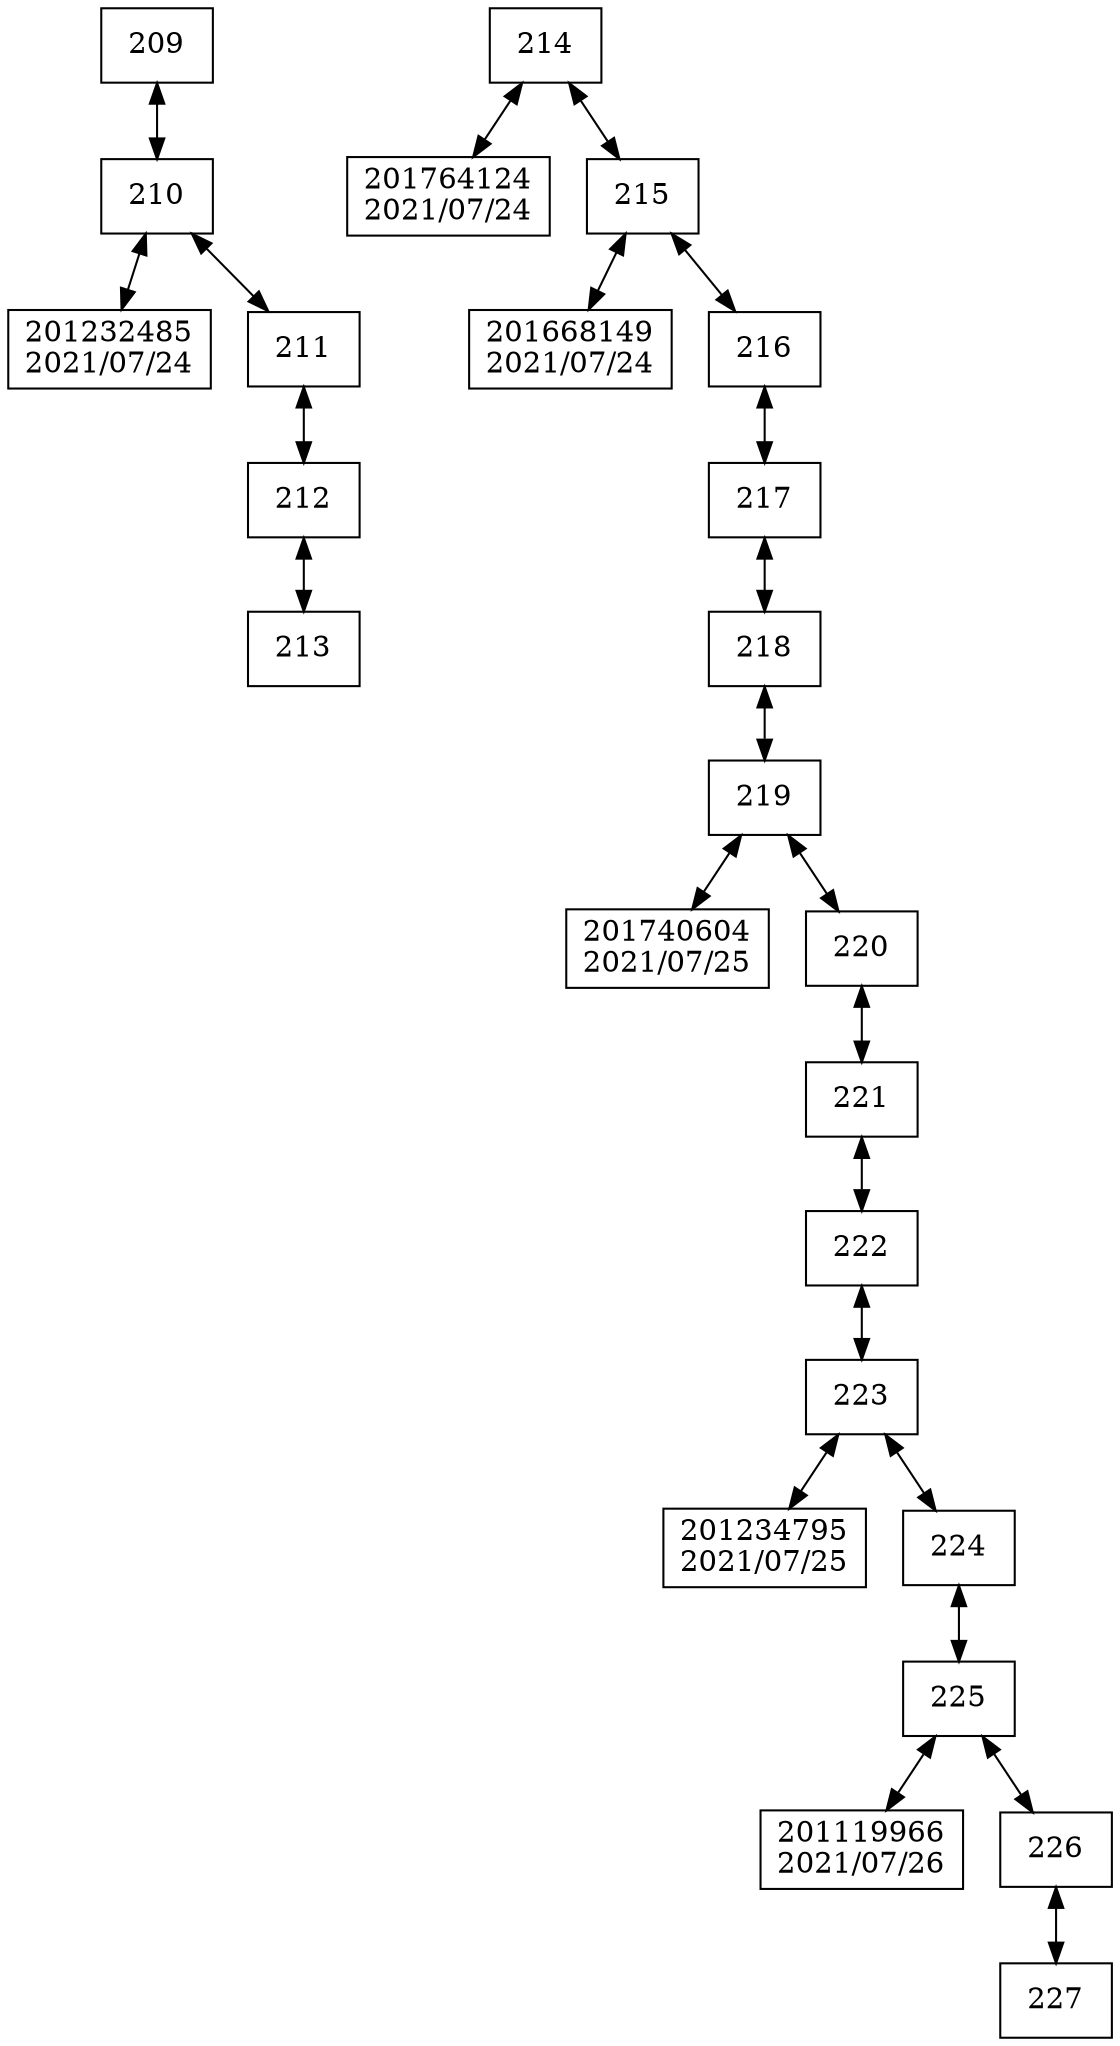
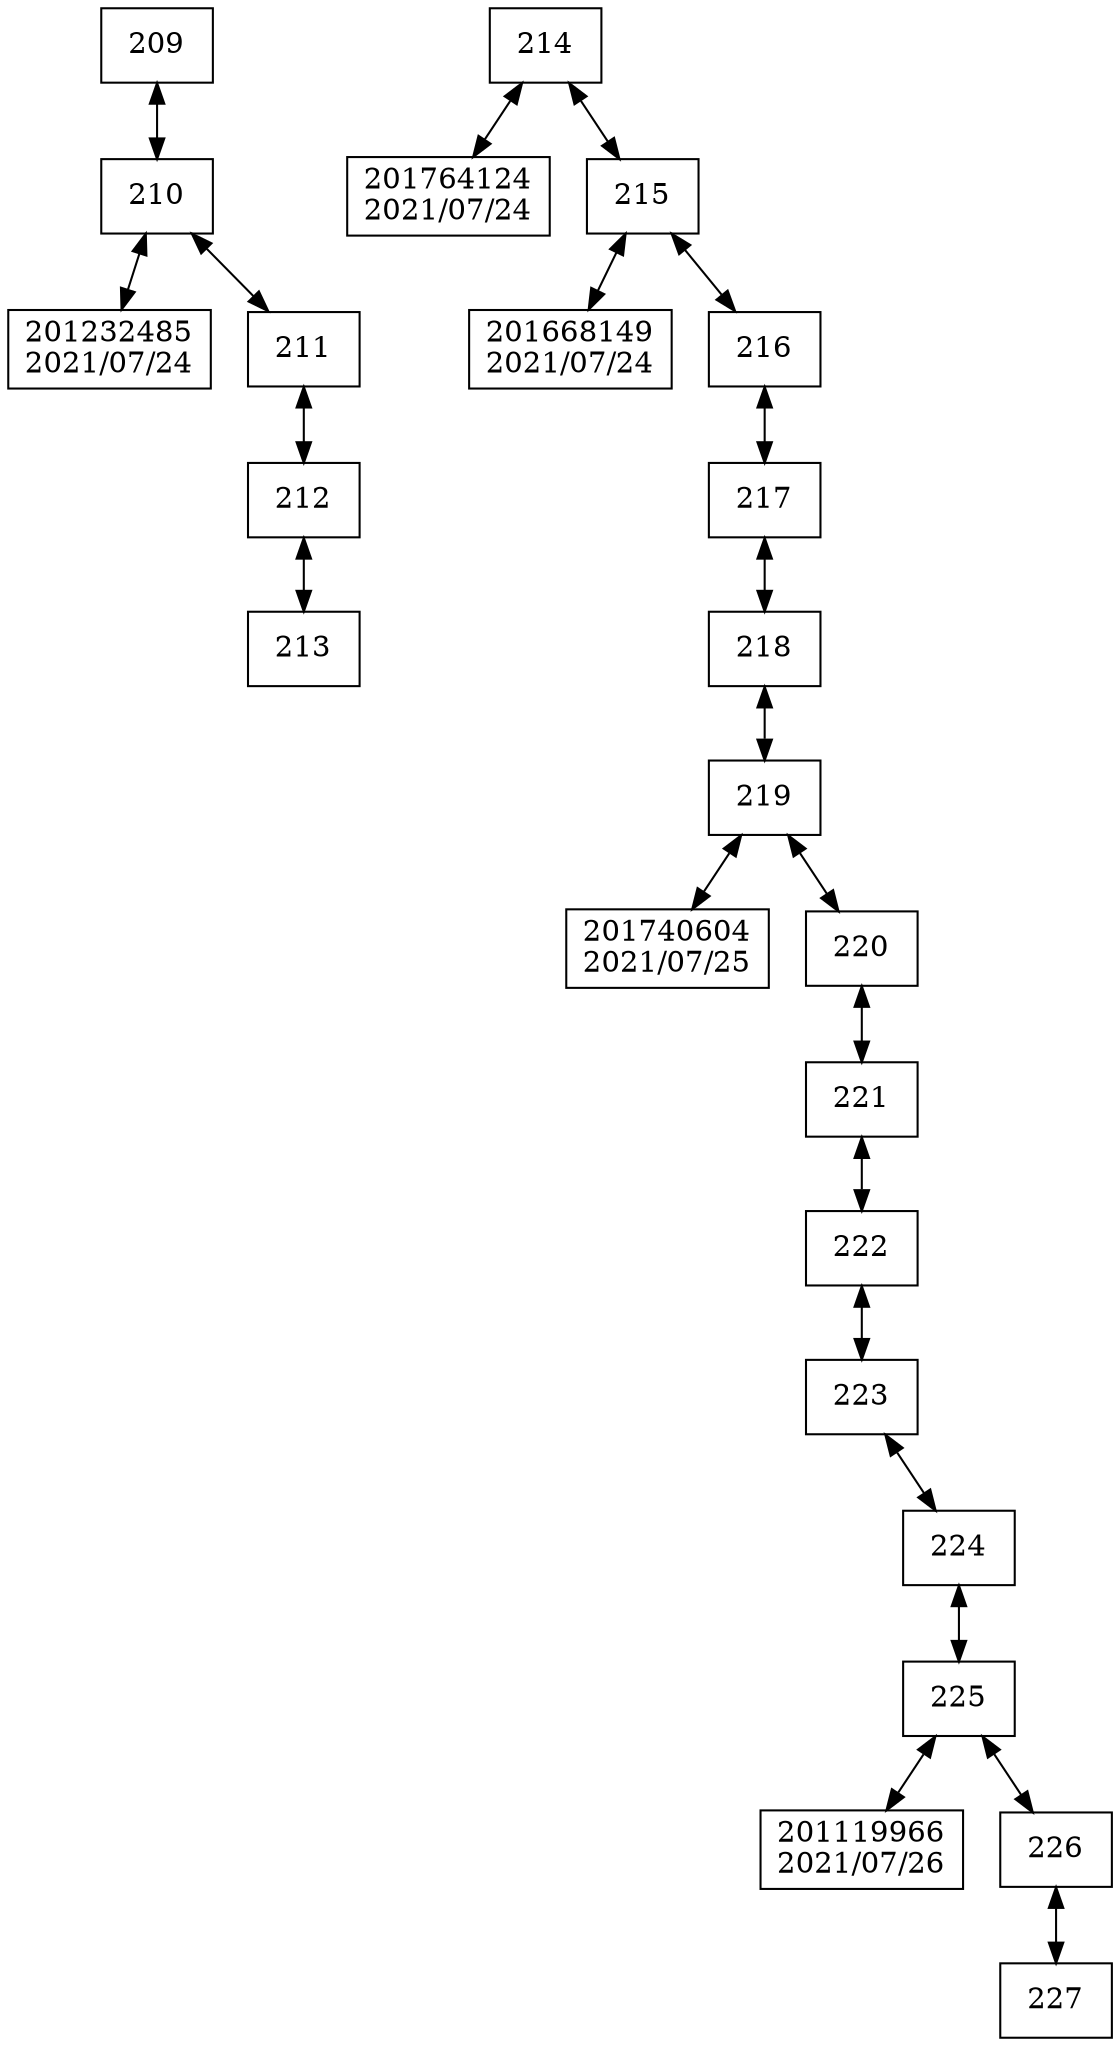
(765, 1548) -> none
